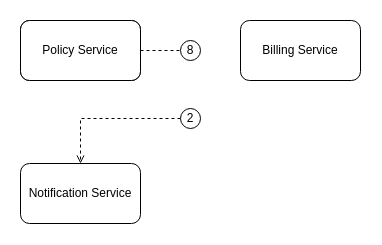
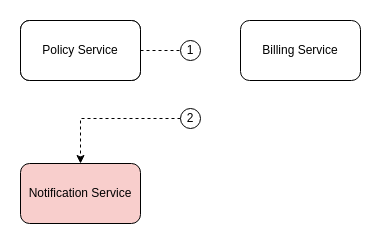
(191, 51) -> (191, 51)
(81, 157) -> (81, 155)
(81, 194) -> (81, 194)
